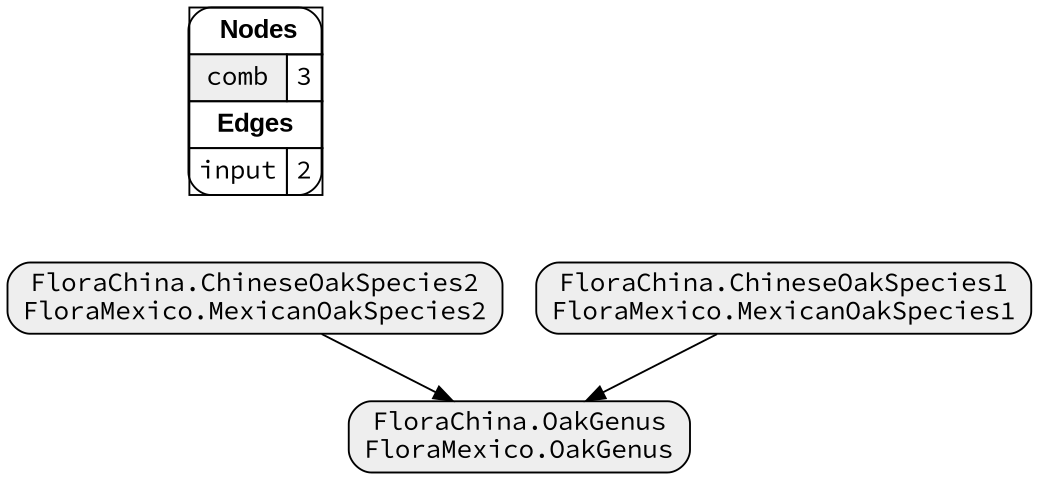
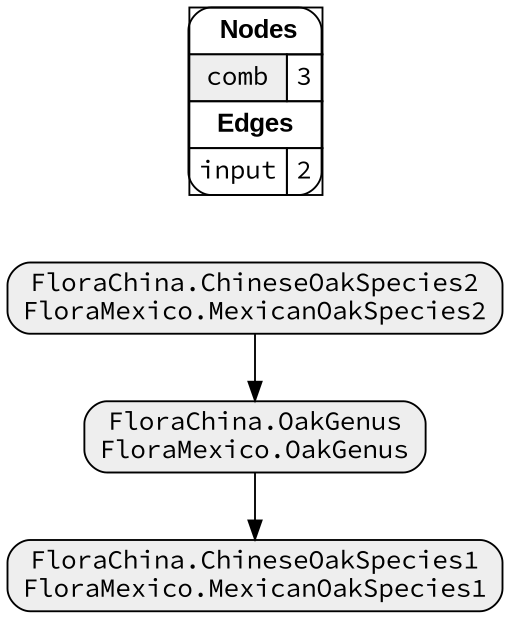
(660, 363) -> (255, 497)
